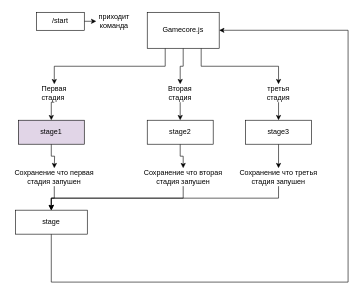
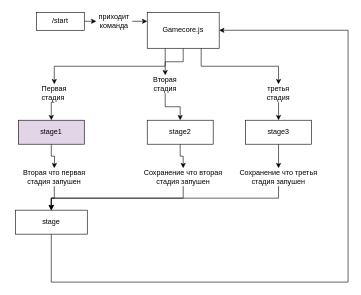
none -> (141, 21)
(180, 93) -> (165, 84)
(54, 177) -> (54, 177)
